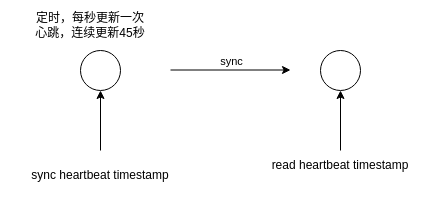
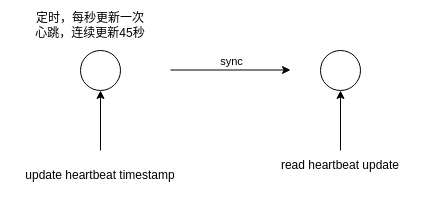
(341, 166) -> (341, 166)
(101, 176) -> (101, 176)
